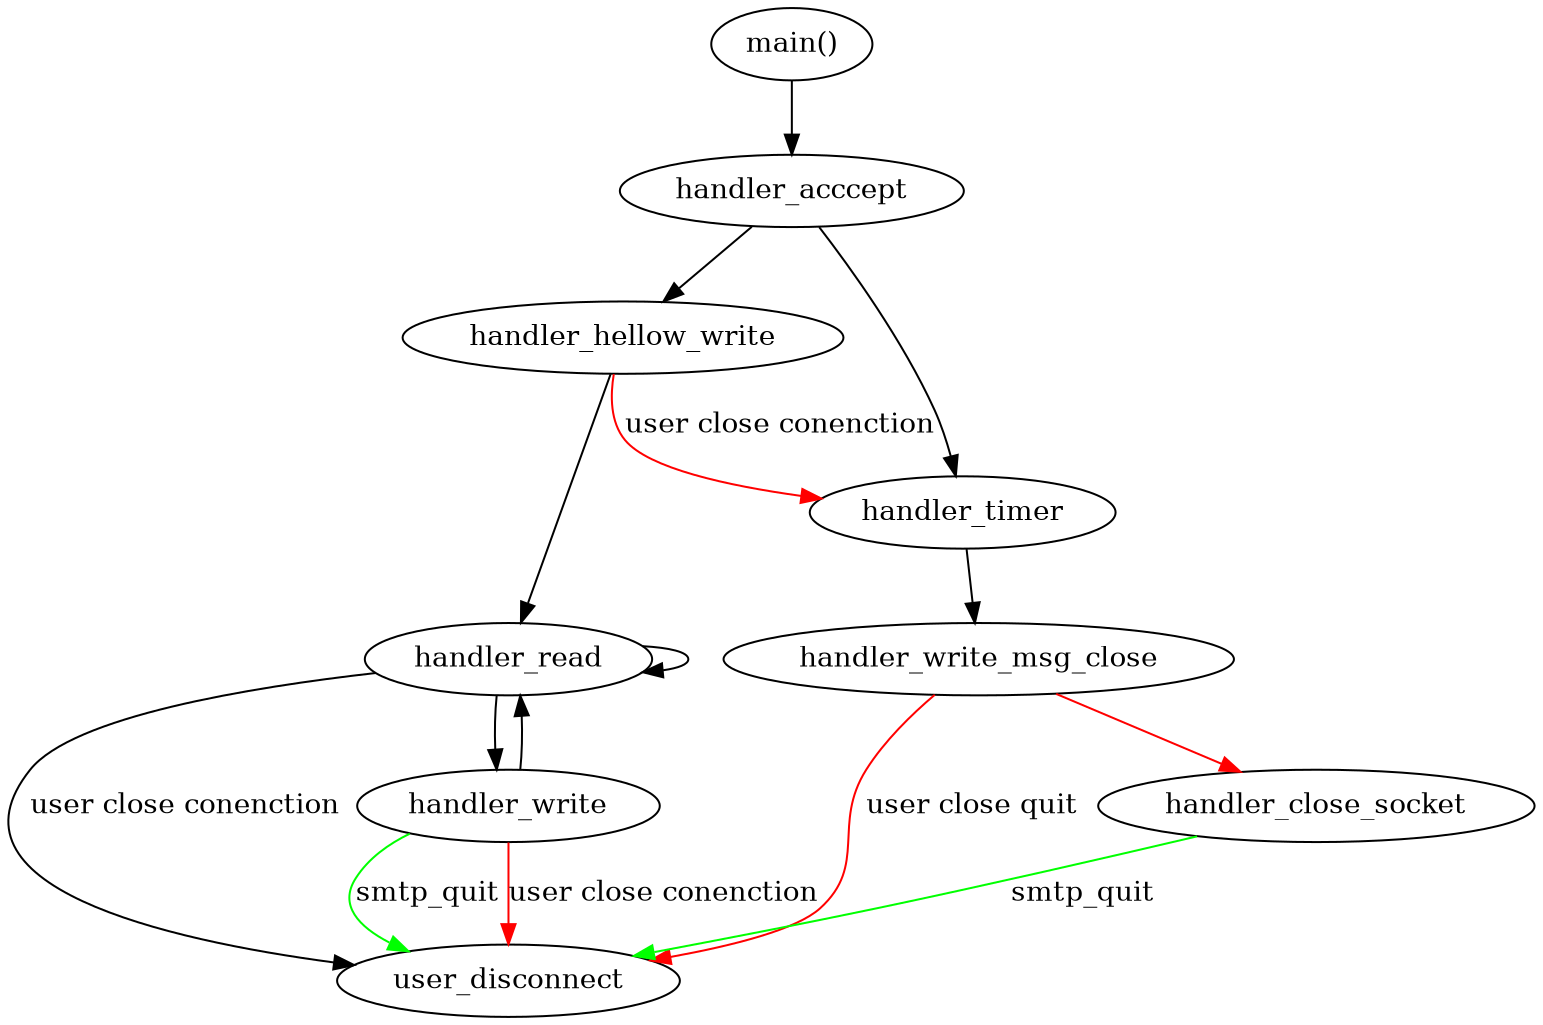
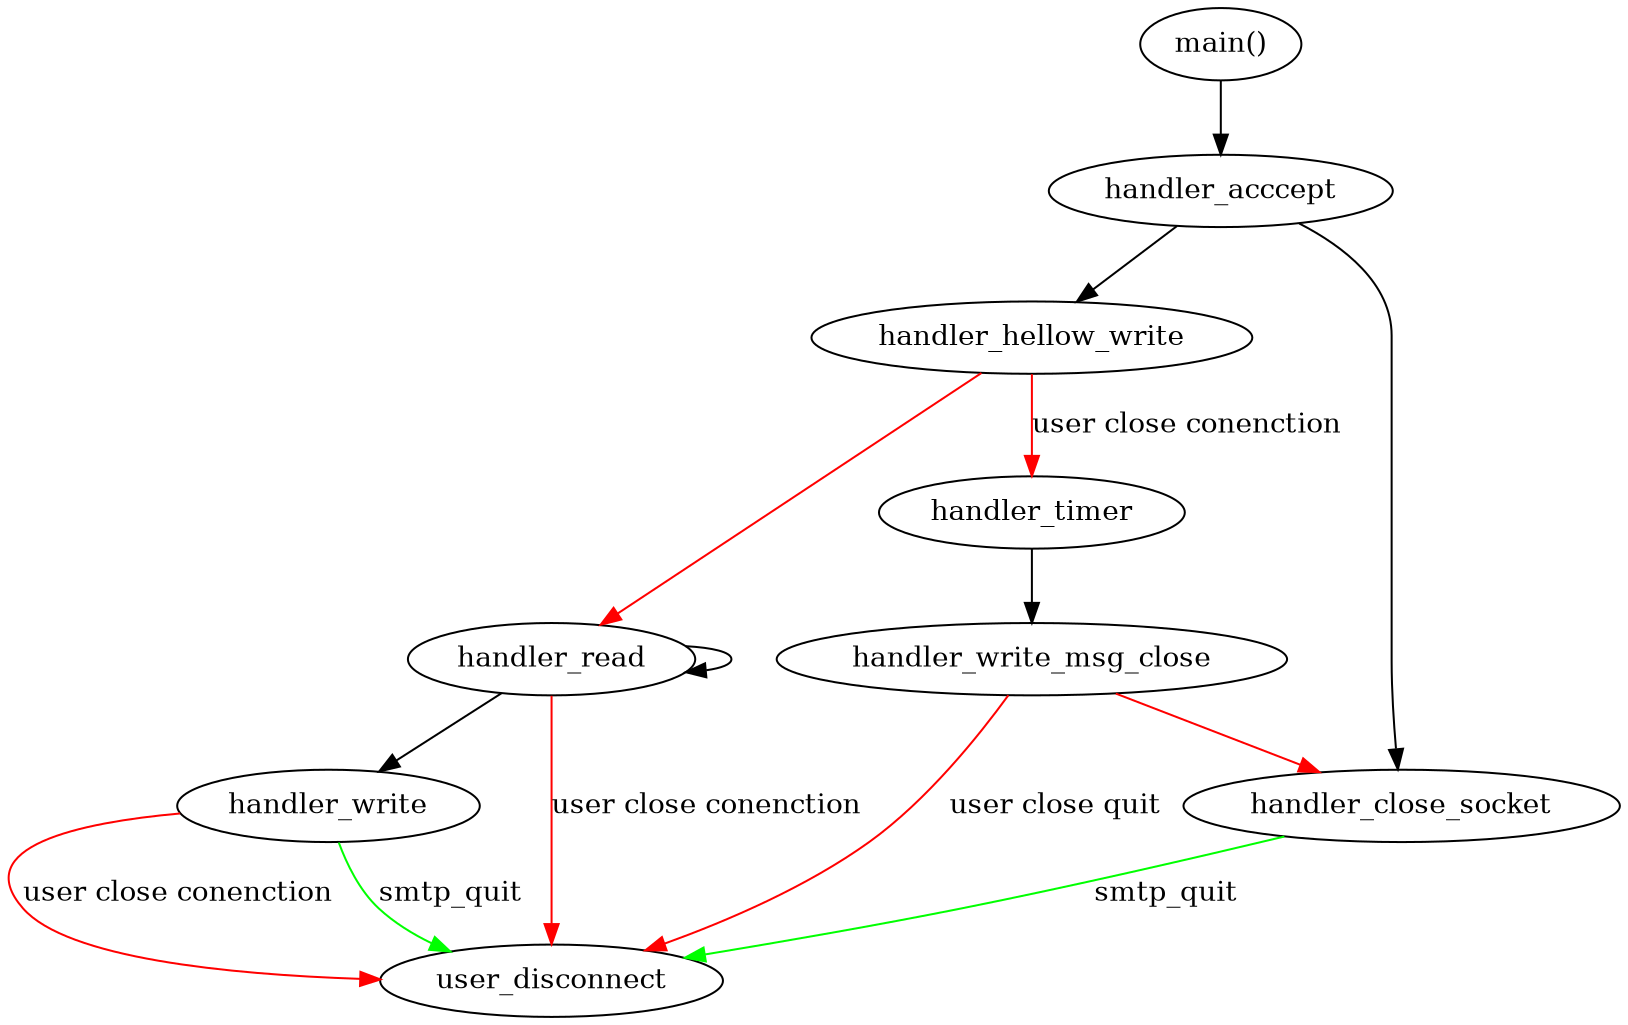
(895, 336) -> (1392, 466)
(569, 489) -> (800, 493)
(522, 743) -> none
(15, 799) -> (552, 810)
